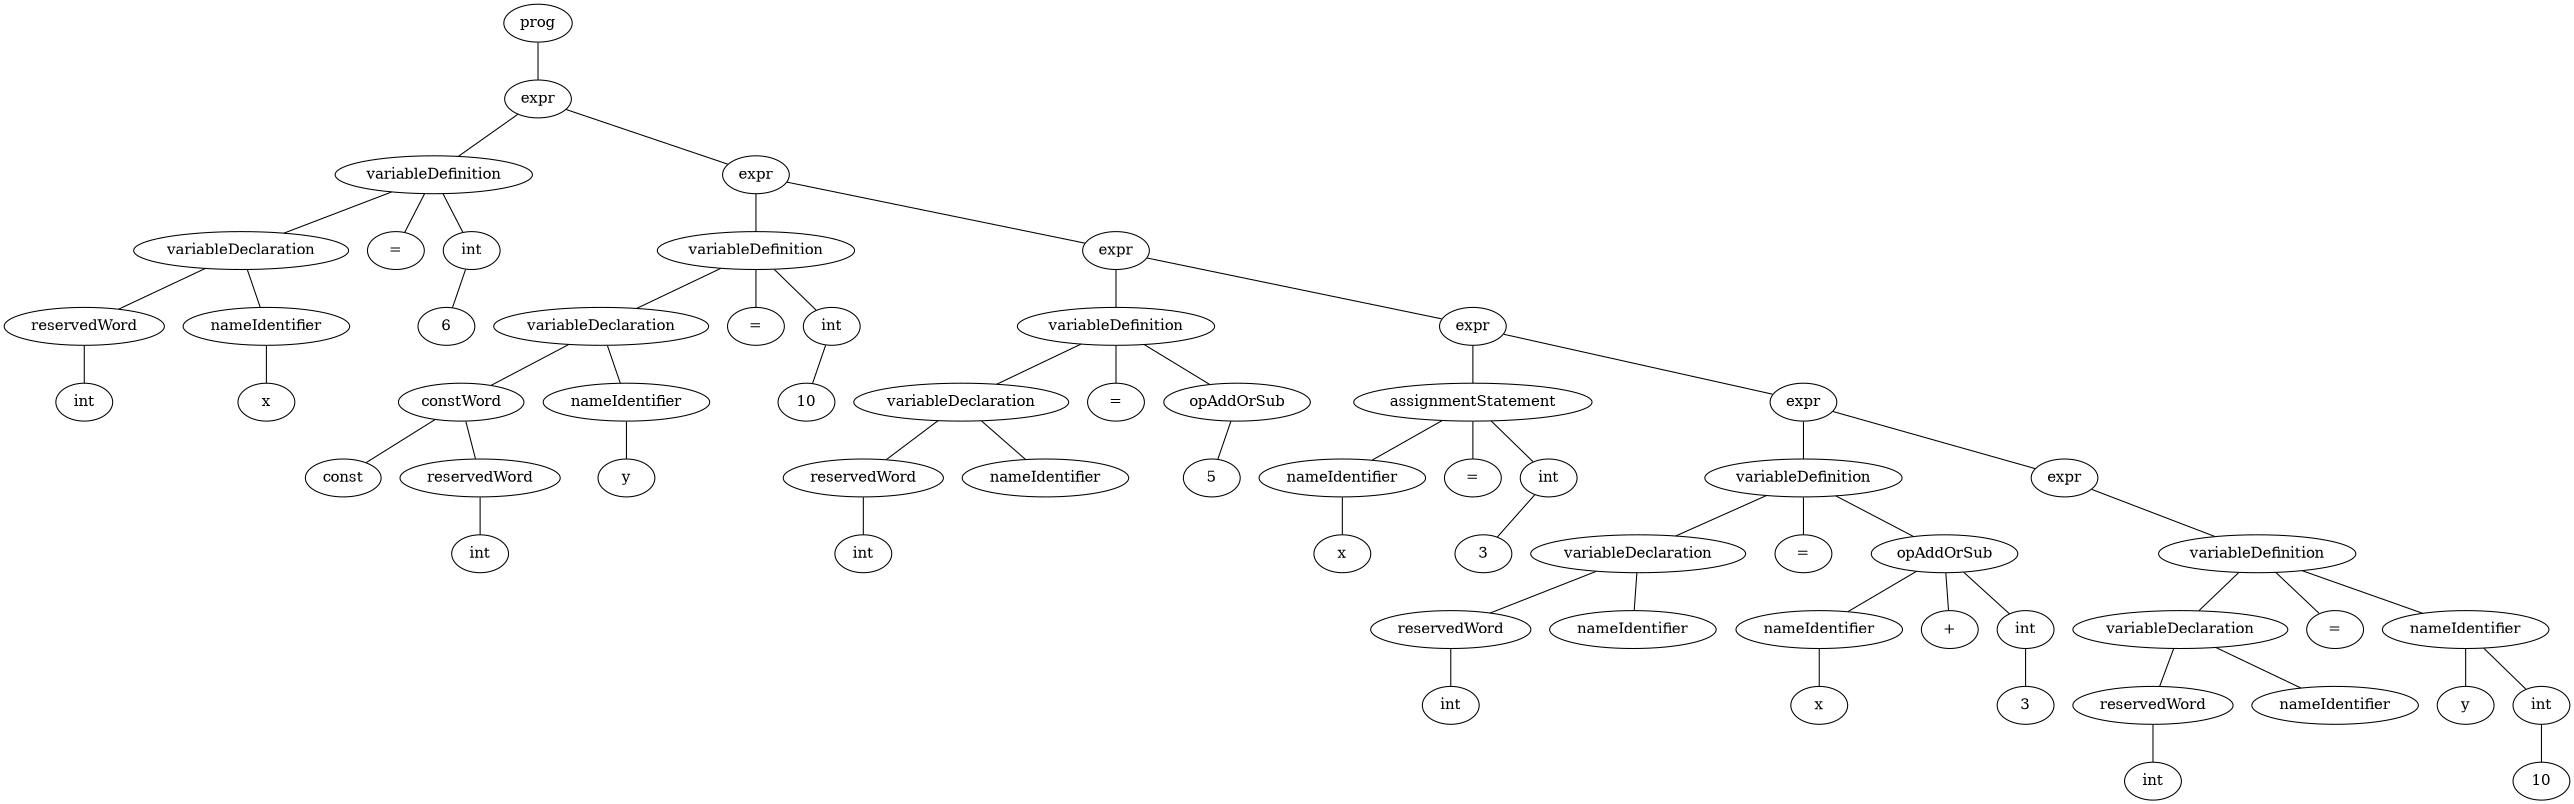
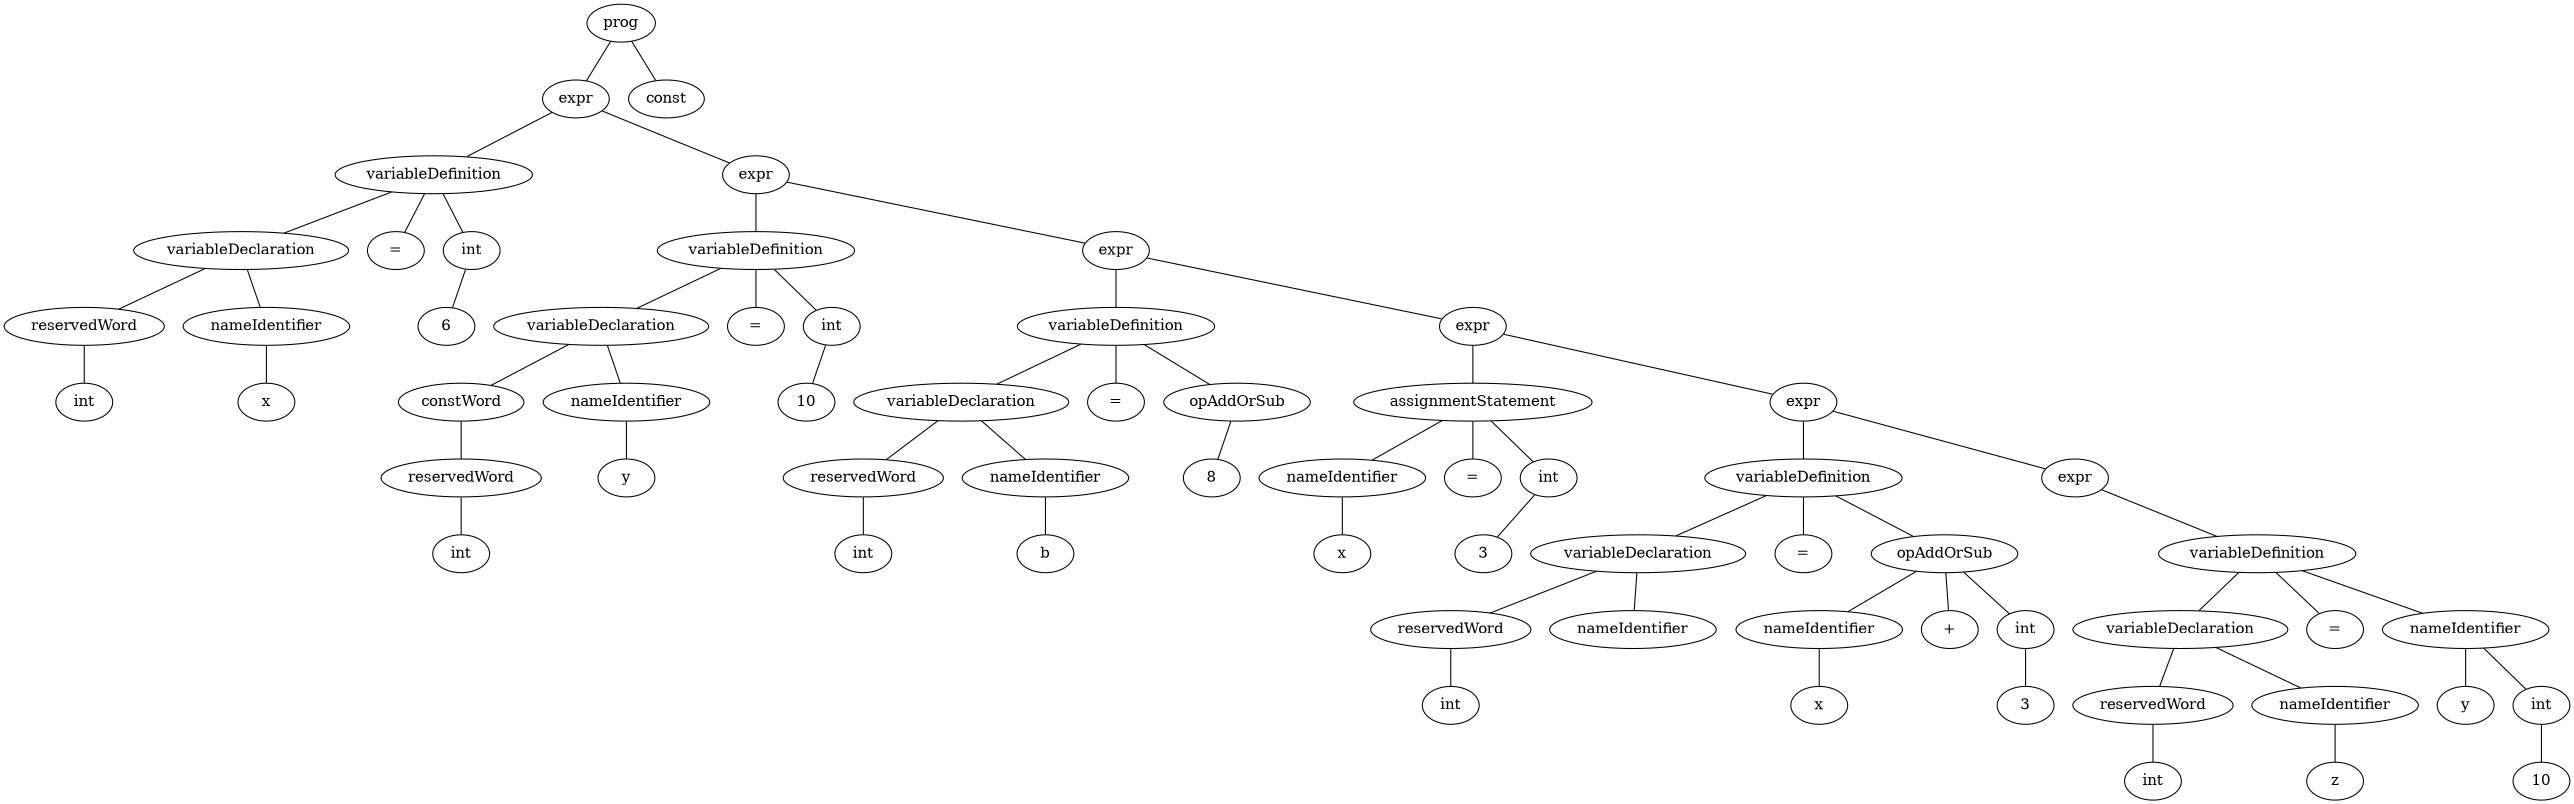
(401, 441) -> (644, 61)
(1212, 478) -> (1212, 478)
none -> (1045, 554)
none -> (2335, 781)
